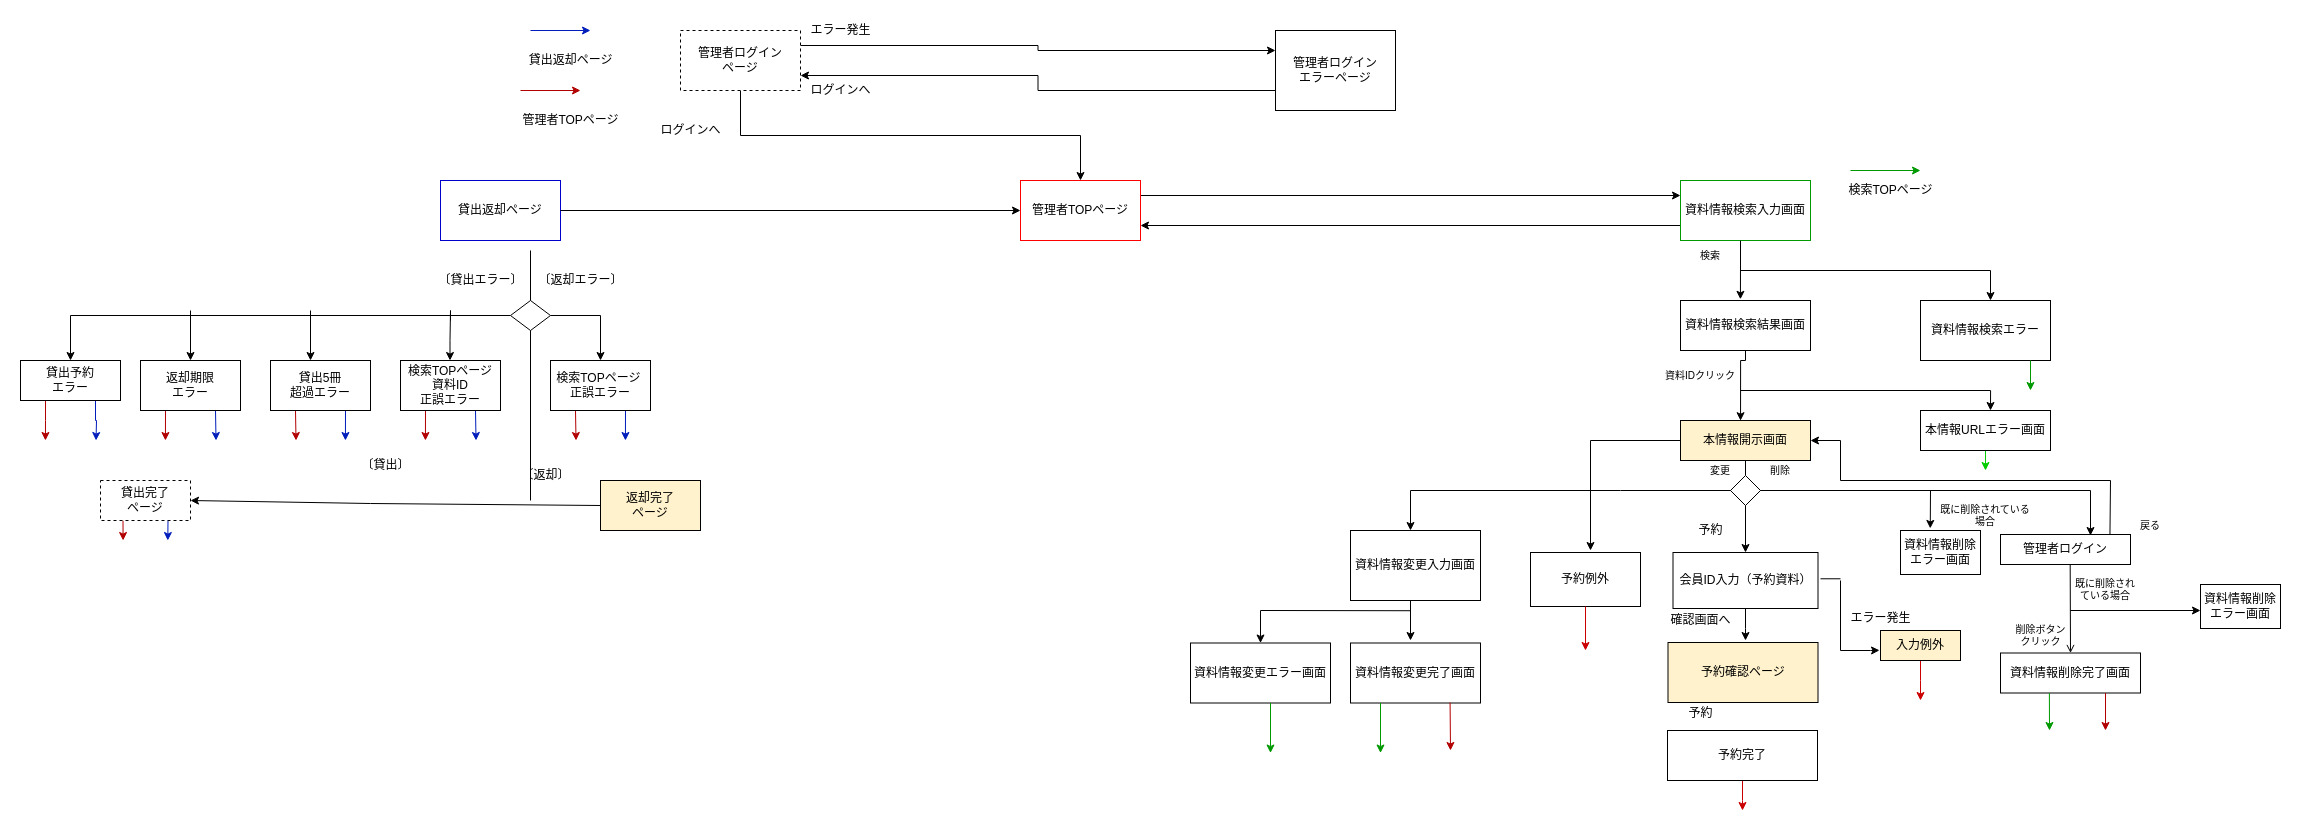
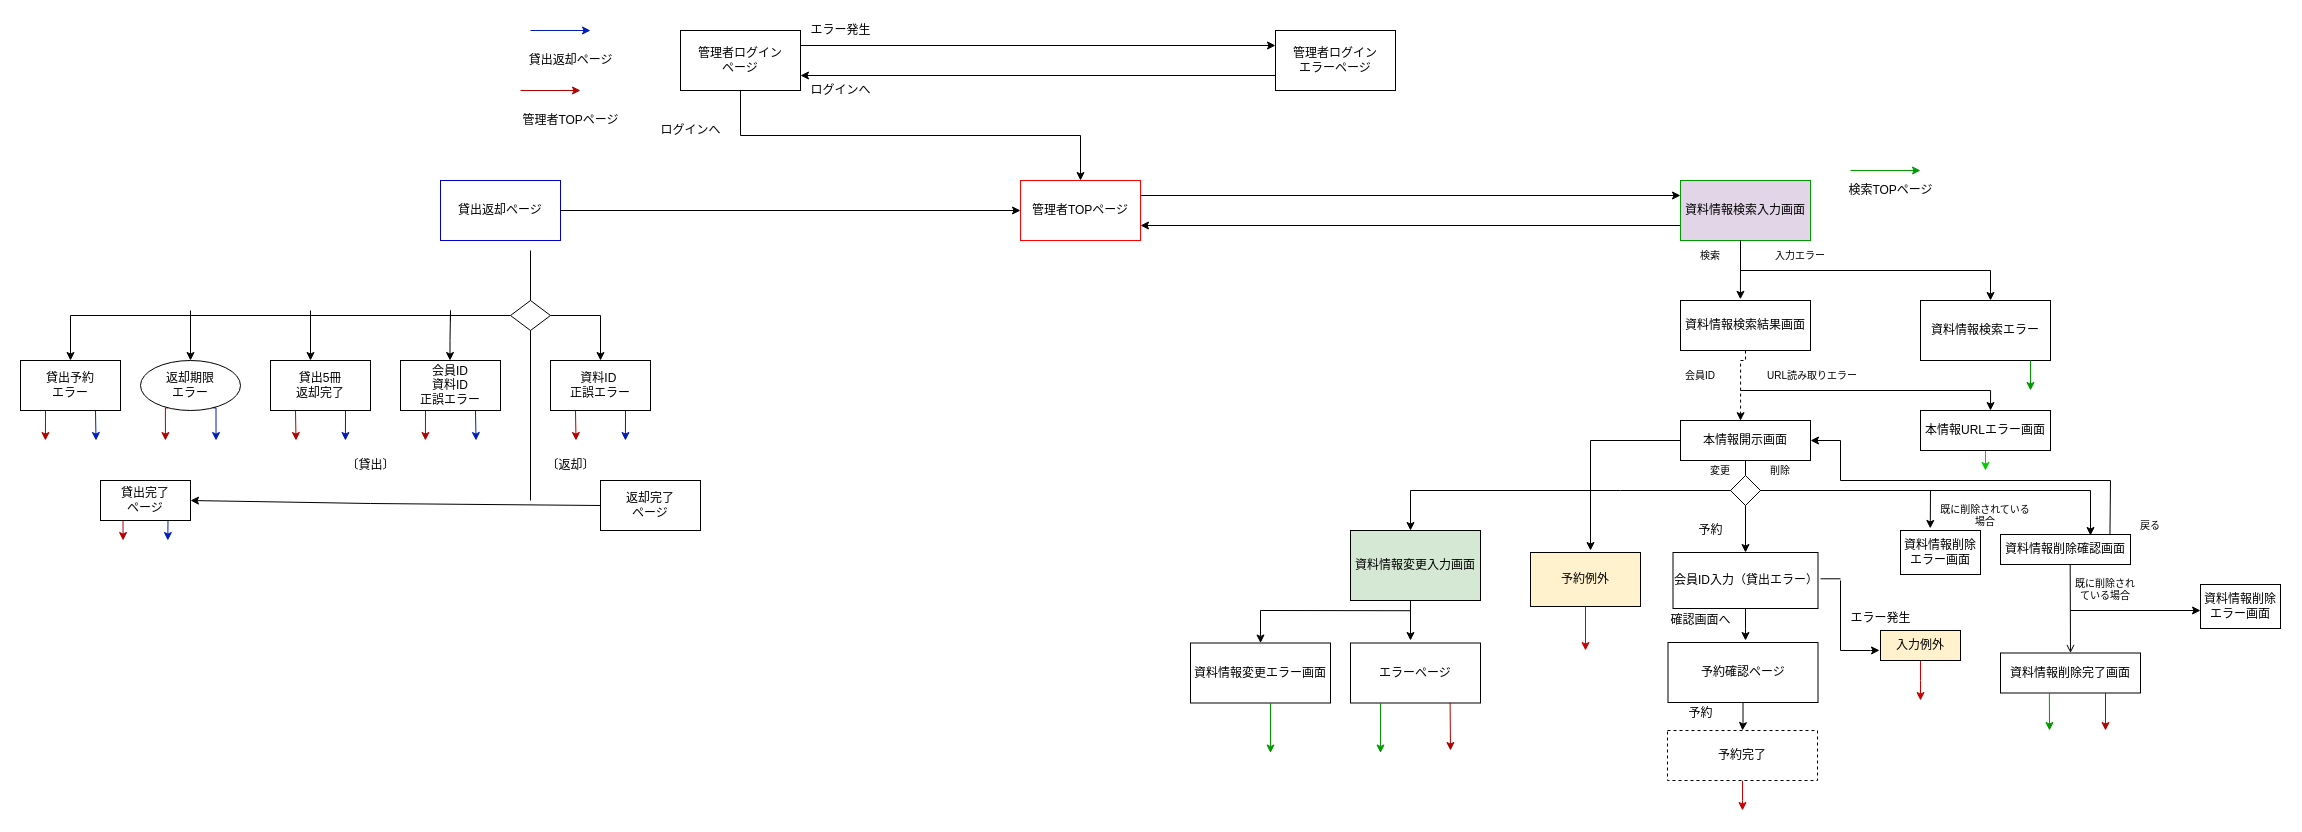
(741, 61) -> (741, 61)
(1336, 71) -> (1336, 61)
(1746, 211) -> (1746, 211)
none -> (1801, 256)
(481, 281) -> none
(581, 281) -> none
(1701, 376) -> (1701, 376)
none -> (1812, 376)
(1741, 380) -> (1741, 380)
(71, 381) -> (71, 386)
(191, 386) -> (191, 386)
(321, 386) -> (321, 386)
(451, 386) -> (451, 386)
(601, 386) -> (601, 386)
(1746, 441) -> (1746, 441)
(386, 466) -> (371, 466)
(546, 476) -> (571, 466)
(146, 501) -> (146, 501)
(651, 506) -> (651, 506)
(2066, 550) -> (2066, 550)
(1416, 566) -> (1416, 566)
(1586, 580) -> (1586, 580)
(1746, 581) -> (1746, 581)
(2041, 636) -> none
(1743, 673) -> (1743, 673)
(1416, 674) -> (1416, 674)
none -> (1743, 713)
(1743, 756) -> (1743, 756)
